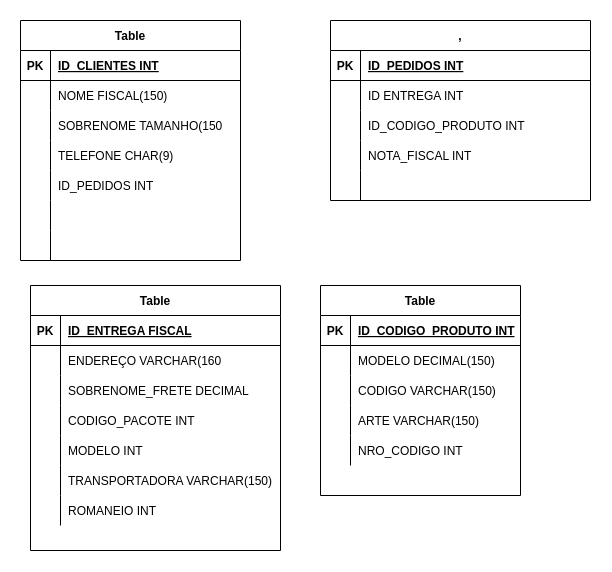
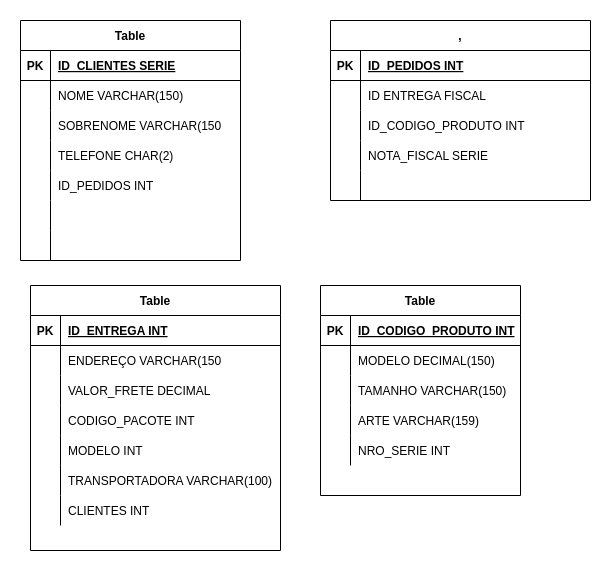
(107, 66) -> (114, 66)
(110, 96) -> (114, 96)
(412, 96) -> (422, 96)
(127, 126) -> (127, 126)
(110, 156) -> (110, 156)
(417, 156) -> (424, 156)
(124, 331) -> (113, 331)
(134, 361) -> (134, 361)
(144, 391) -> (130, 391)
(420, 391) -> (424, 391)
(414, 421) -> (414, 421)
(403, 451) -> (400, 451)
(157, 481) -> (157, 481)
(107, 511) -> (107, 511)
